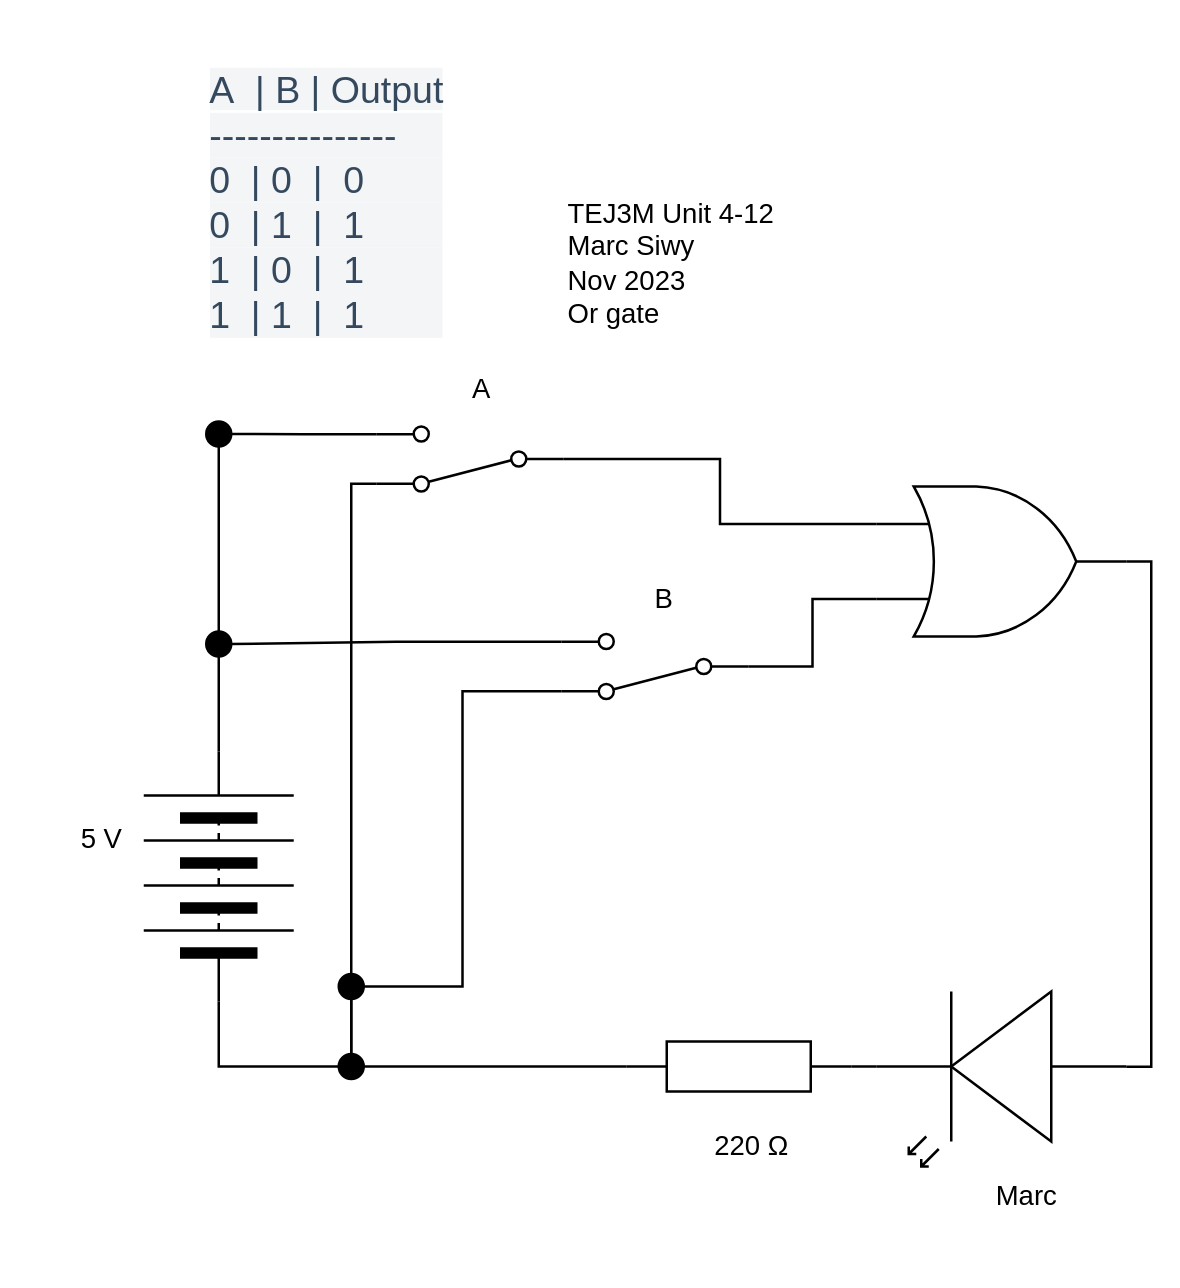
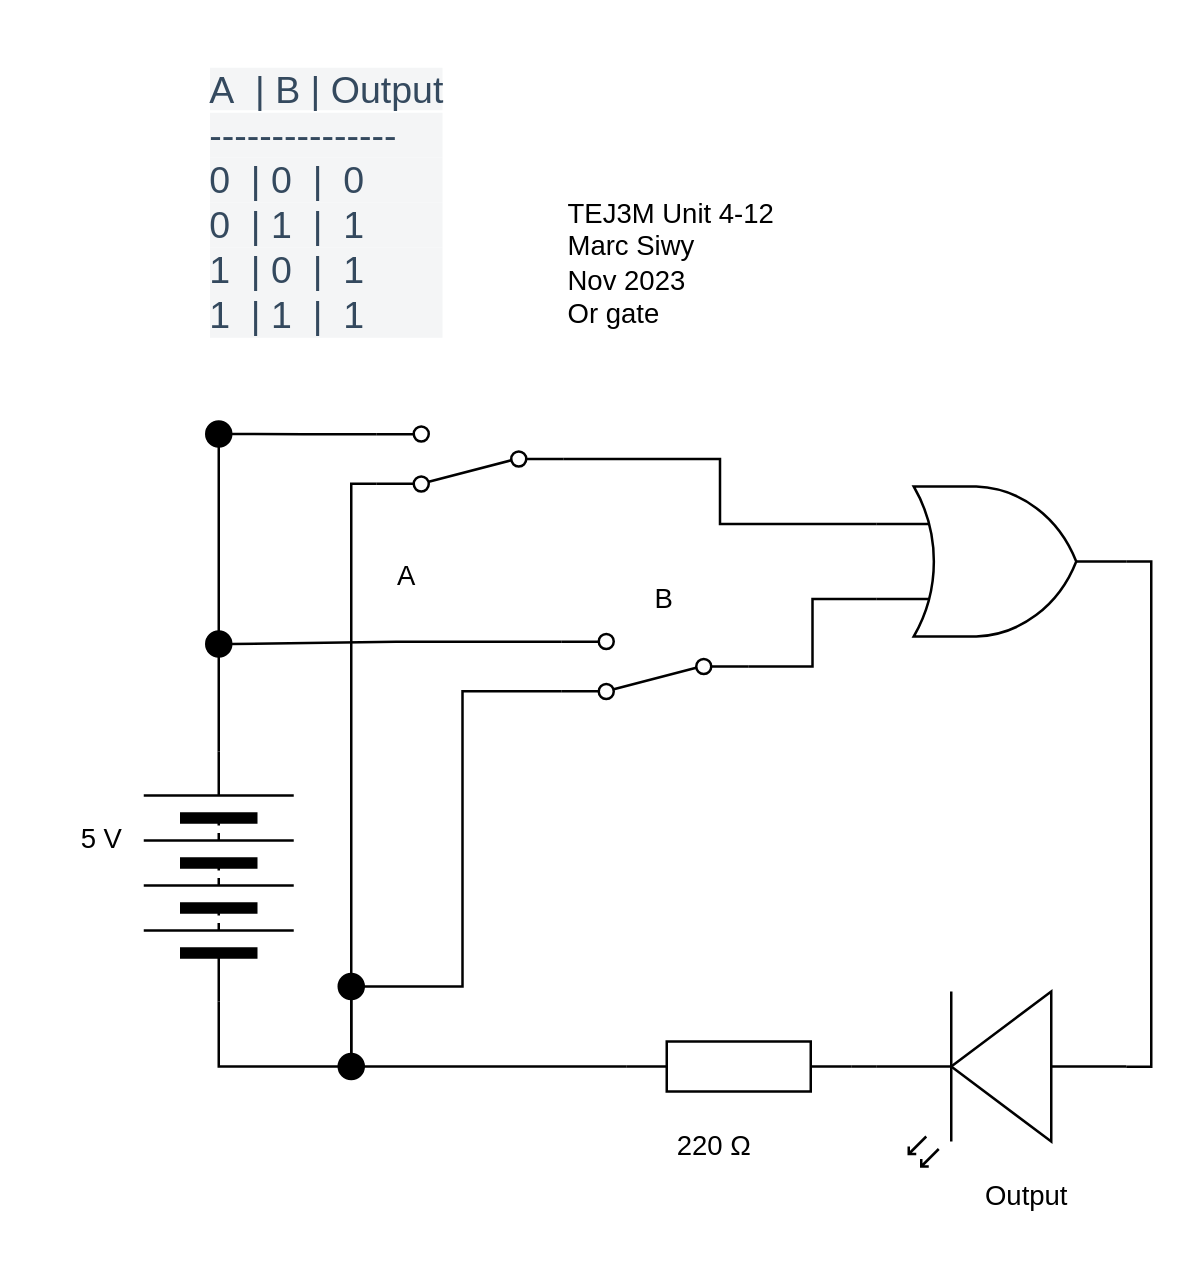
(481, 389) -> (406, 576)
(751, 1146) -> (714, 1146)
(1028, 1196) -> (1028, 1196)
